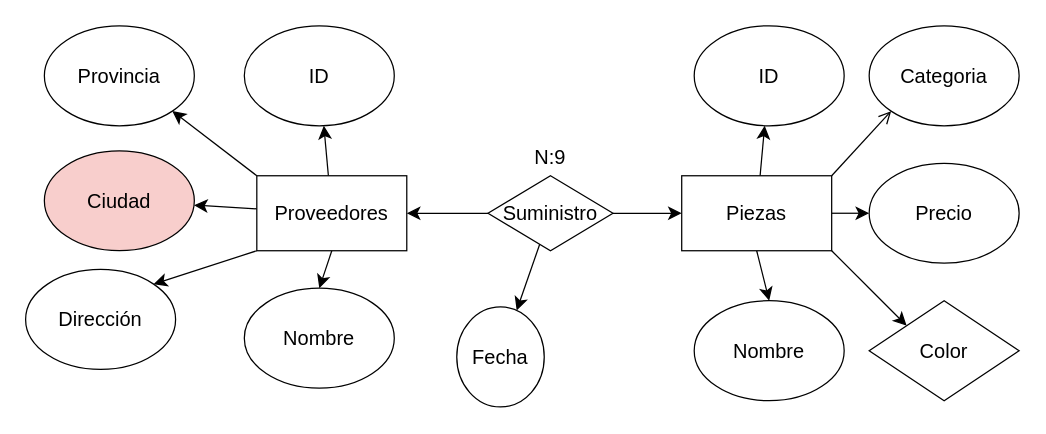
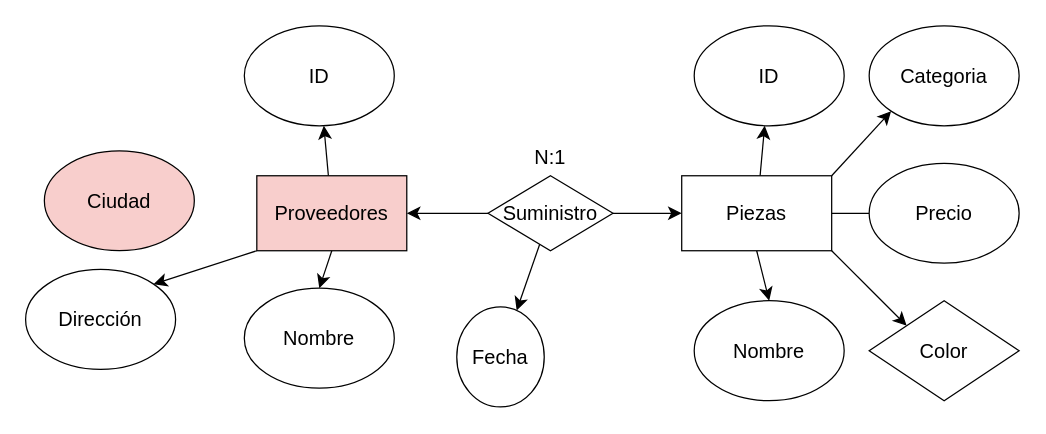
(119, 76) -> none
(885, 117) -> (883, 120)
(218, 146) -> none
(551, 157) -> (551, 157)
(229, 207) -> none
(332, 213) -> (332, 213)
(857, 213) -> (862, 213)
